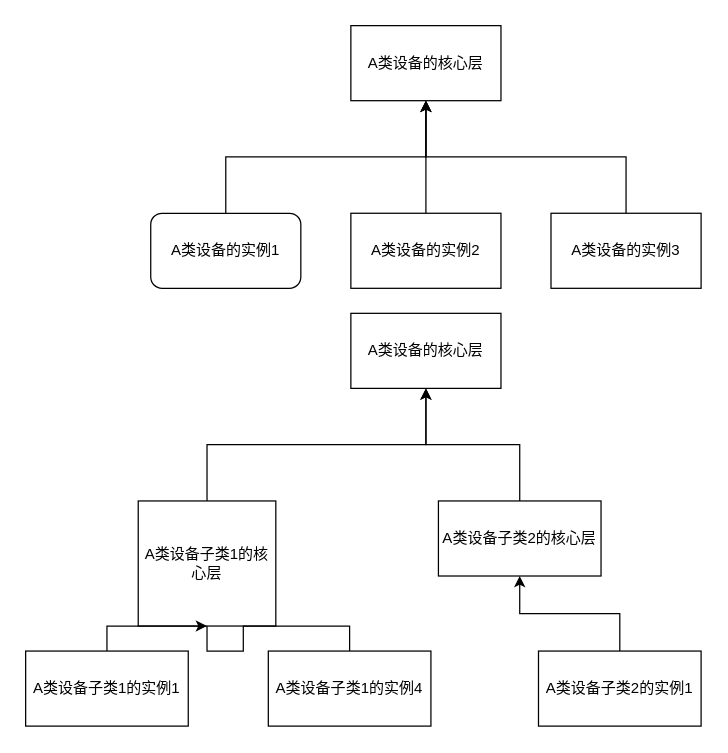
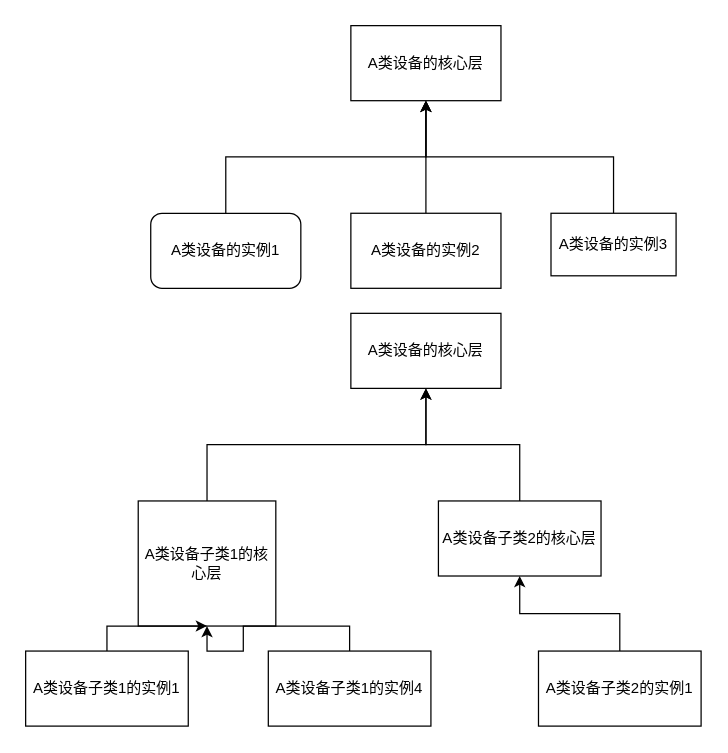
(626, 251) -> (613, 244)
(207, 632) -> (207, 636)
